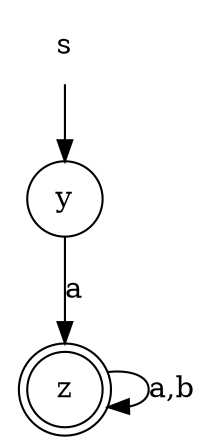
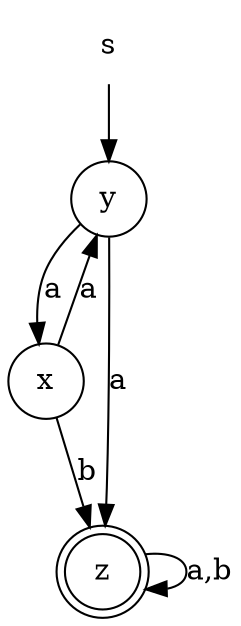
none -> (46, 381)
